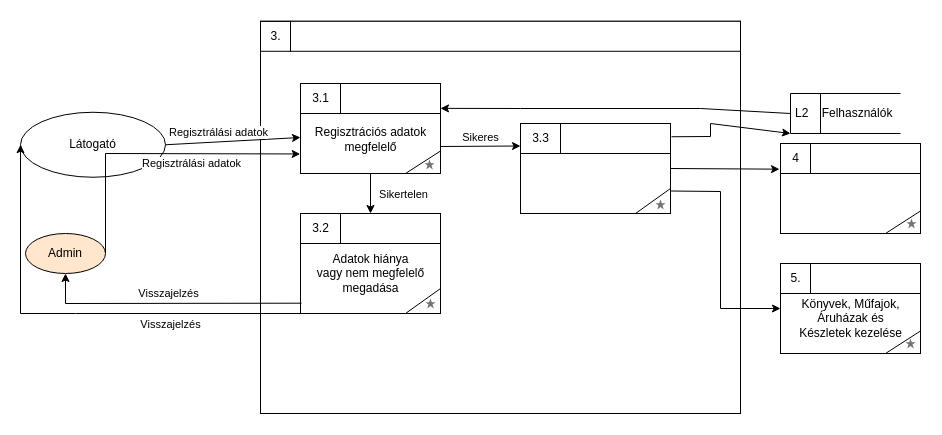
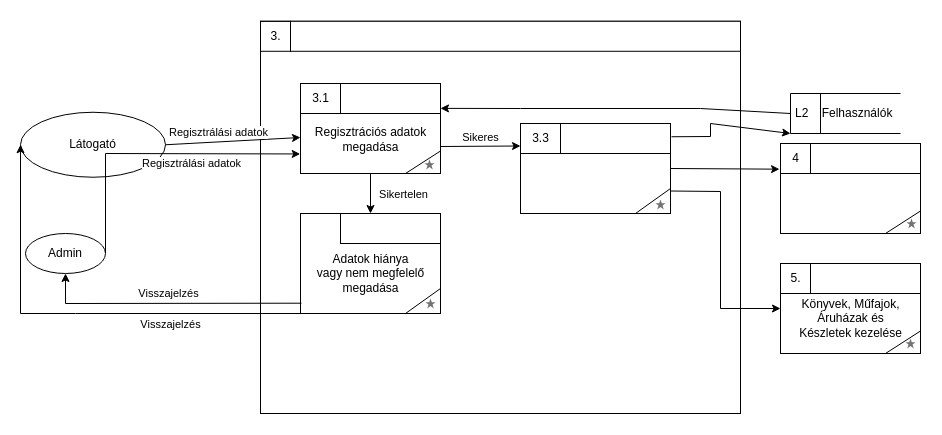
(371, 140) -> (371, 140)
(321, 229) -> none
(66, 254) -> (66, 254)
